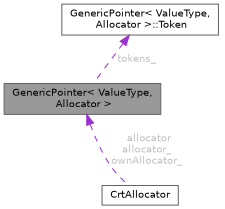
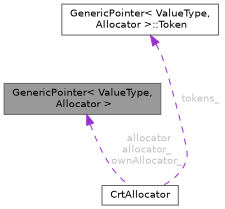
(108, 63) -> (180, 118)
